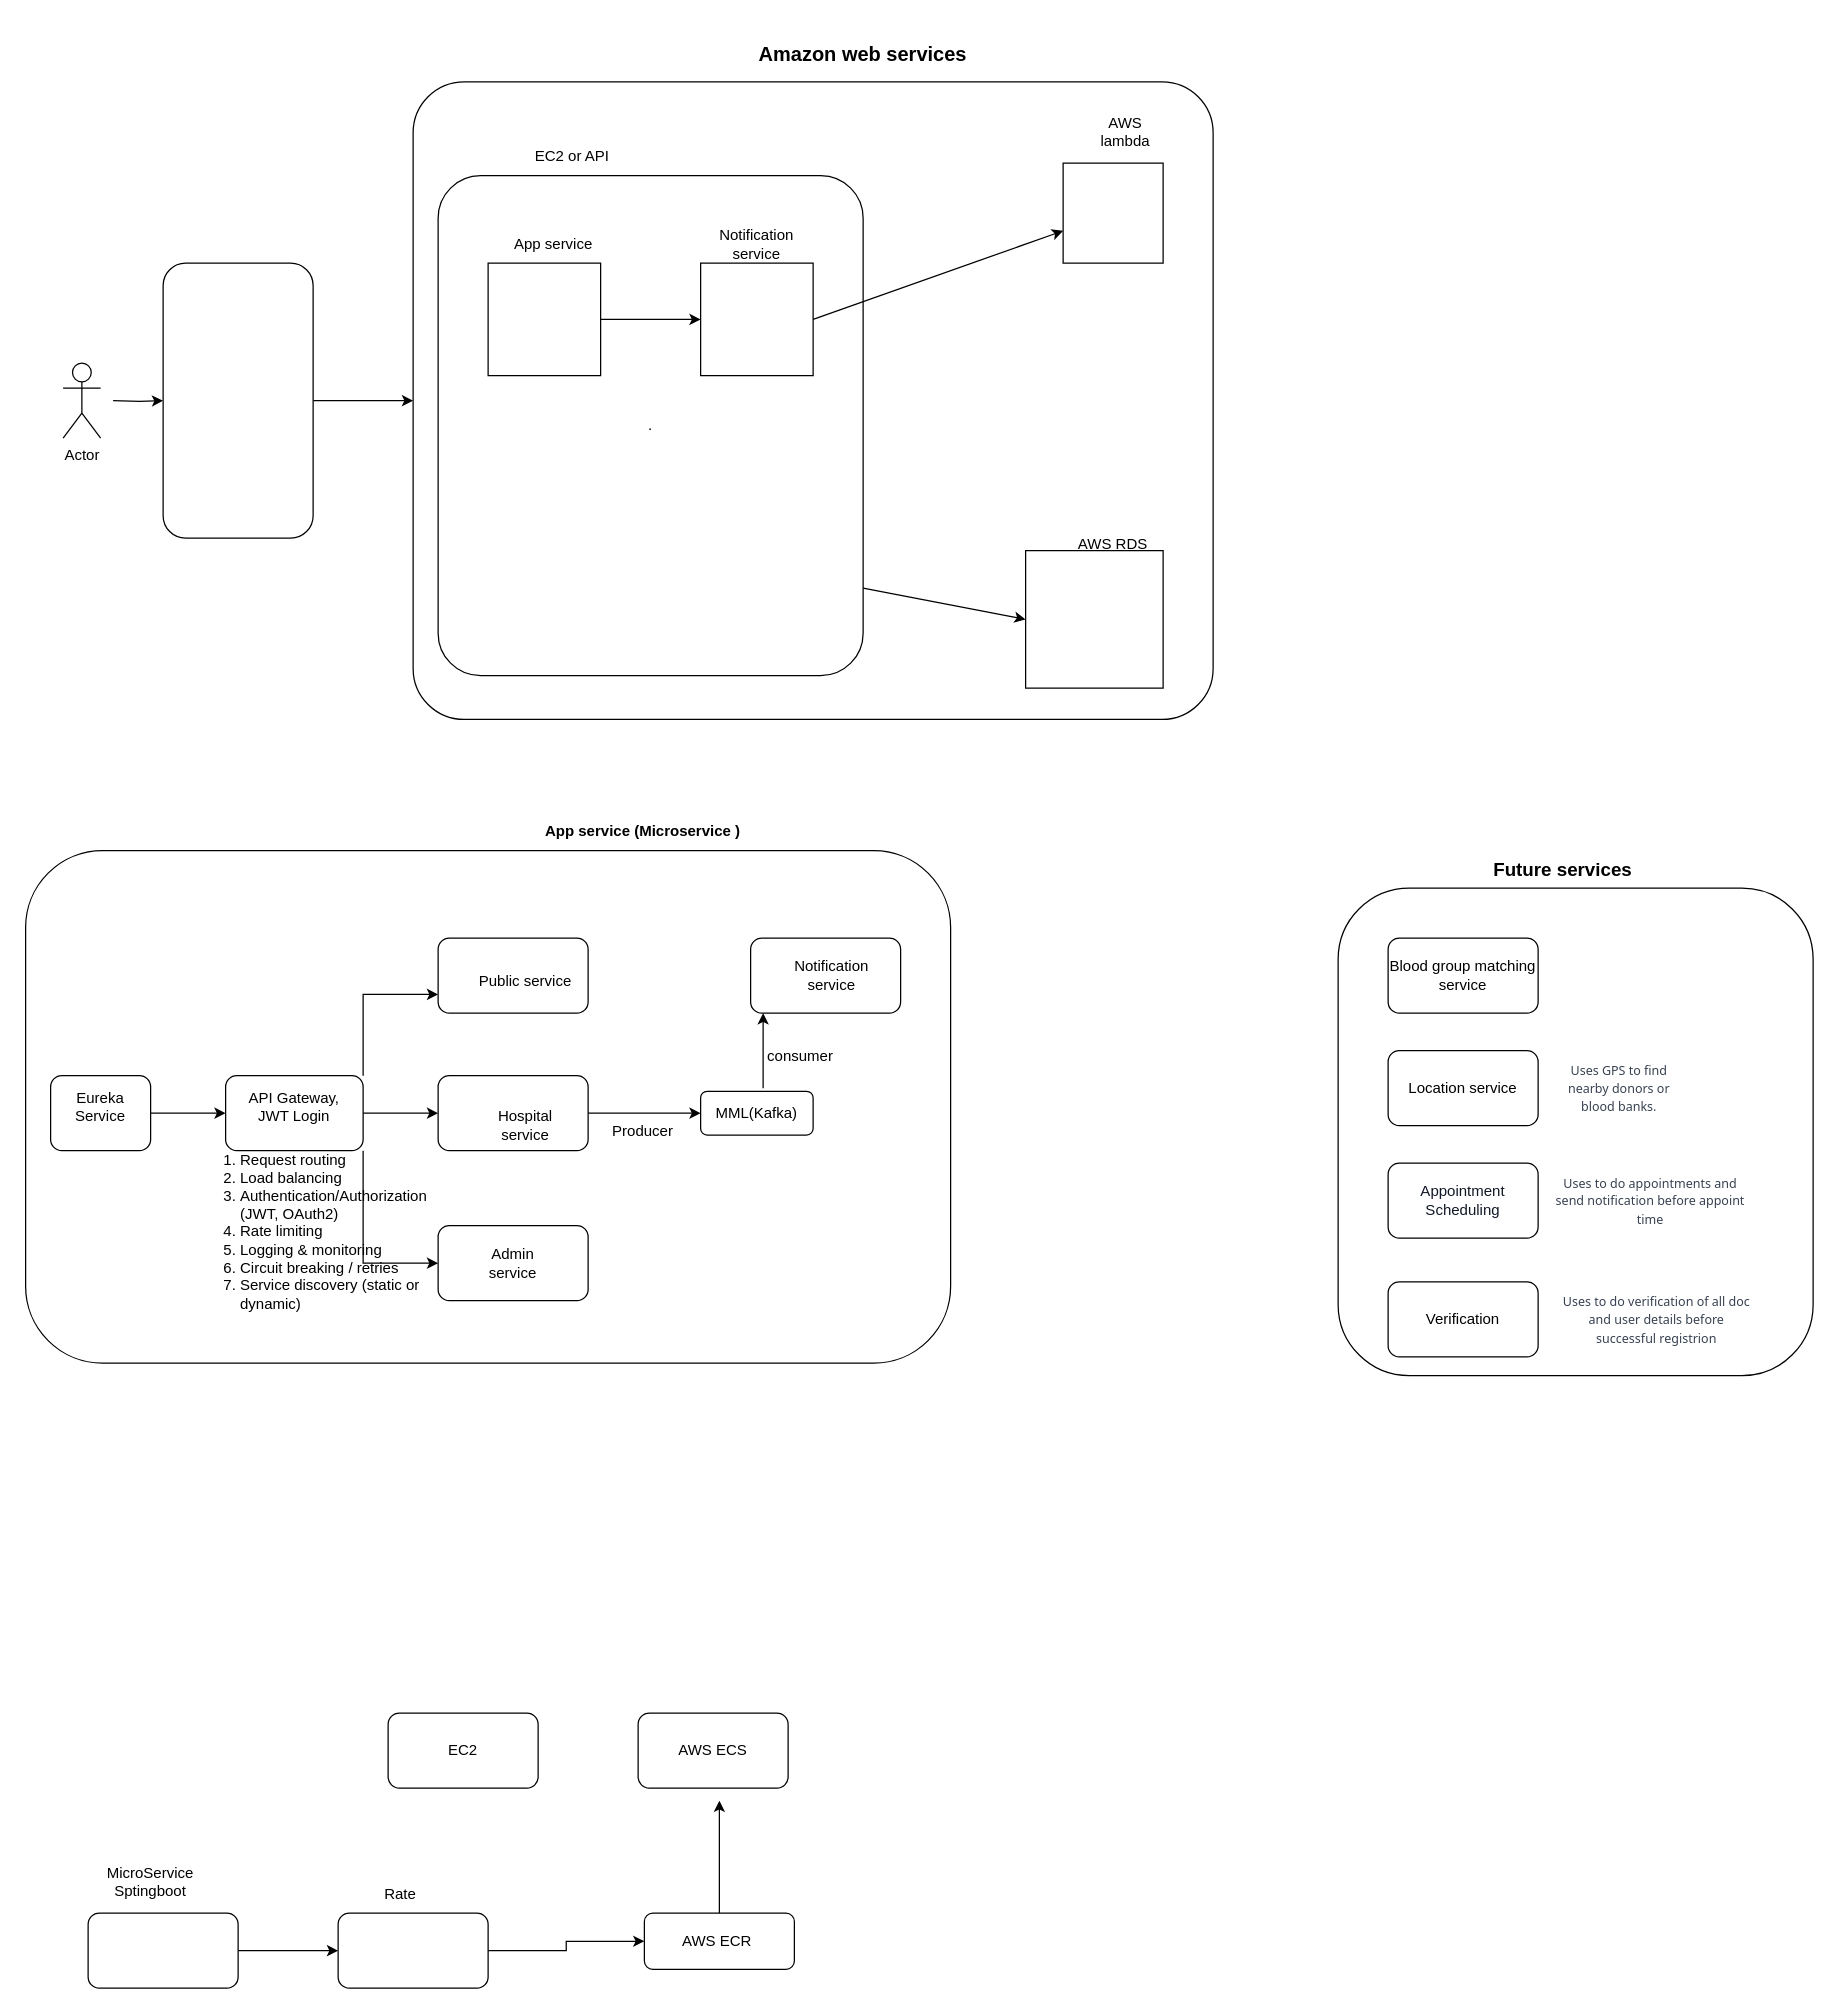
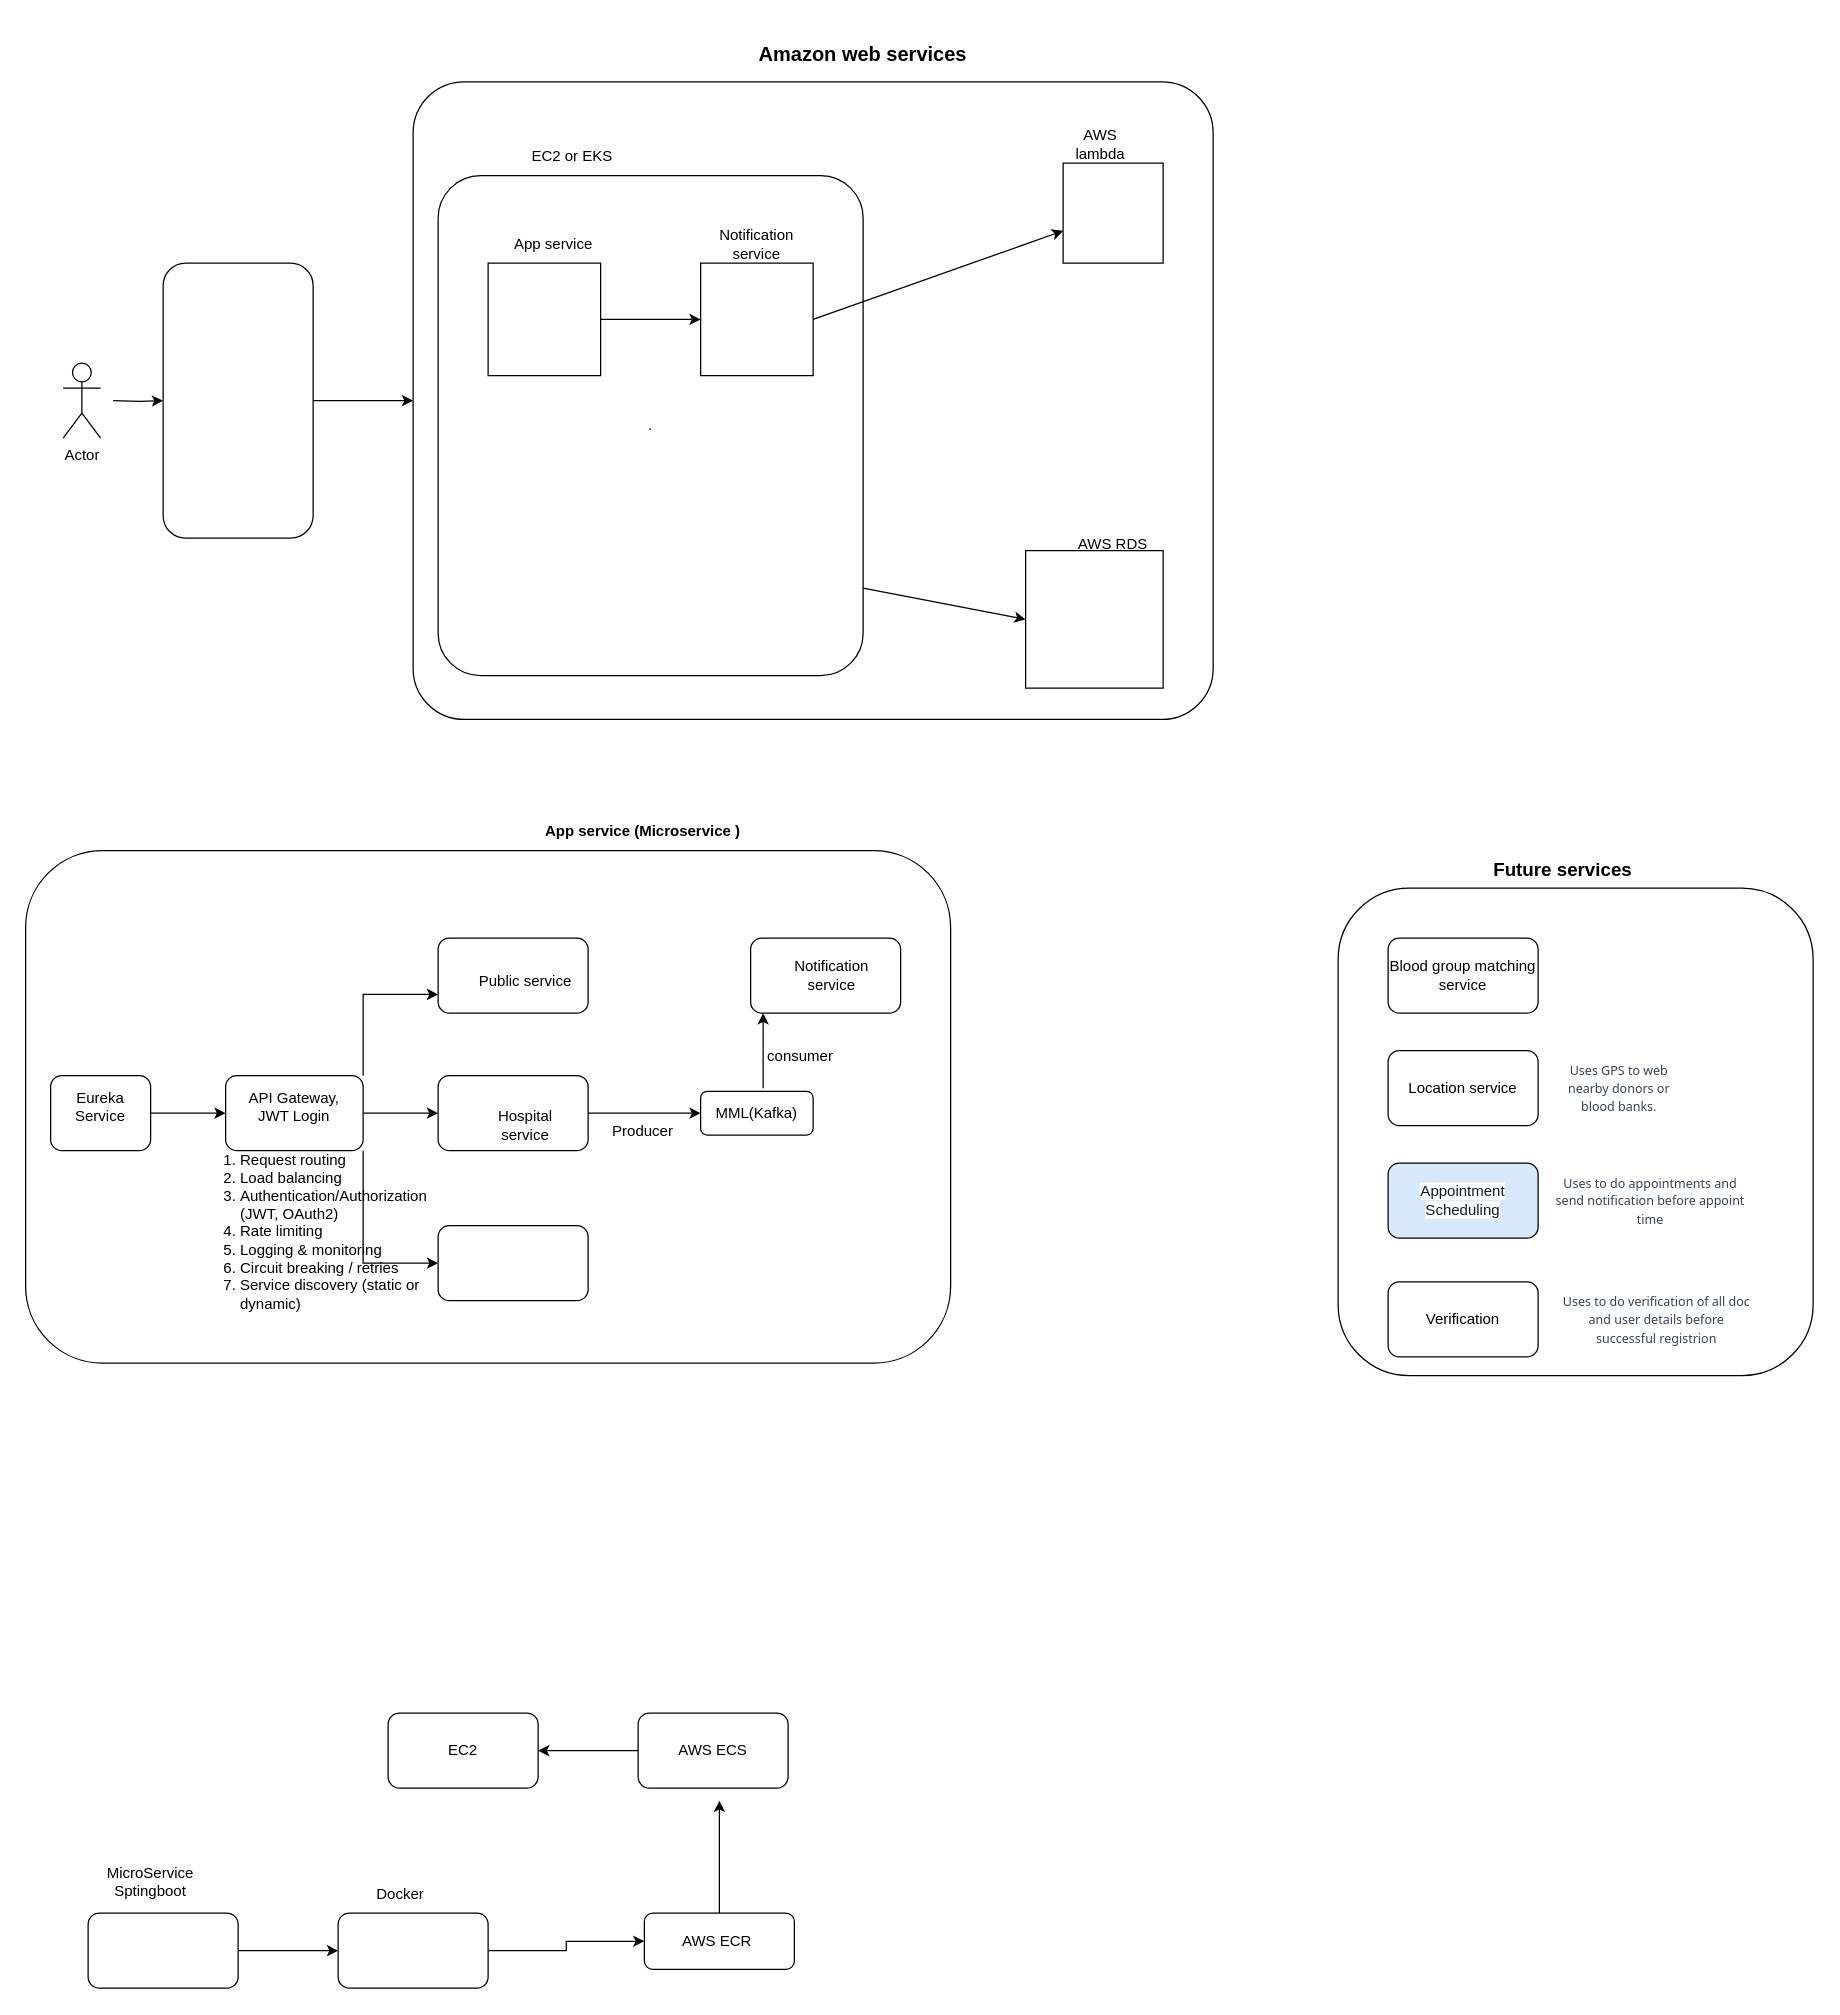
(1126, 132) -> (1101, 144)
(573, 157) -> (573, 157)
(1619, 1088) -> (1619, 1088)
(1463, 1201) -> (1463, 1201)
(513, 1263) -> none
none -> (592, 1751)
(401, 1894) -> (401, 1894)
